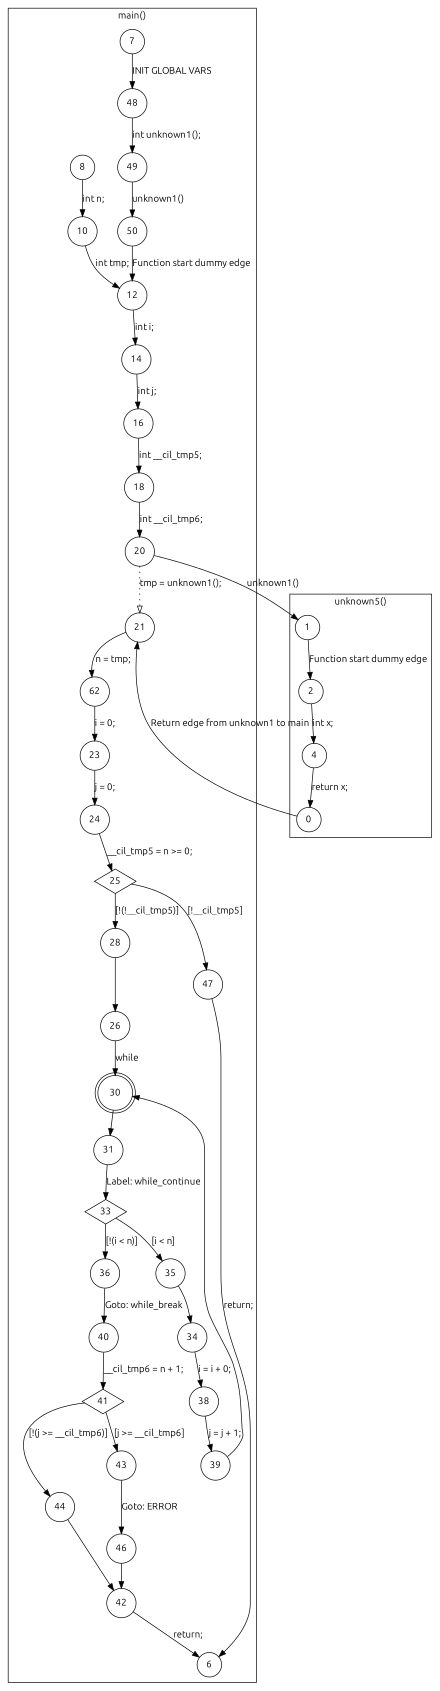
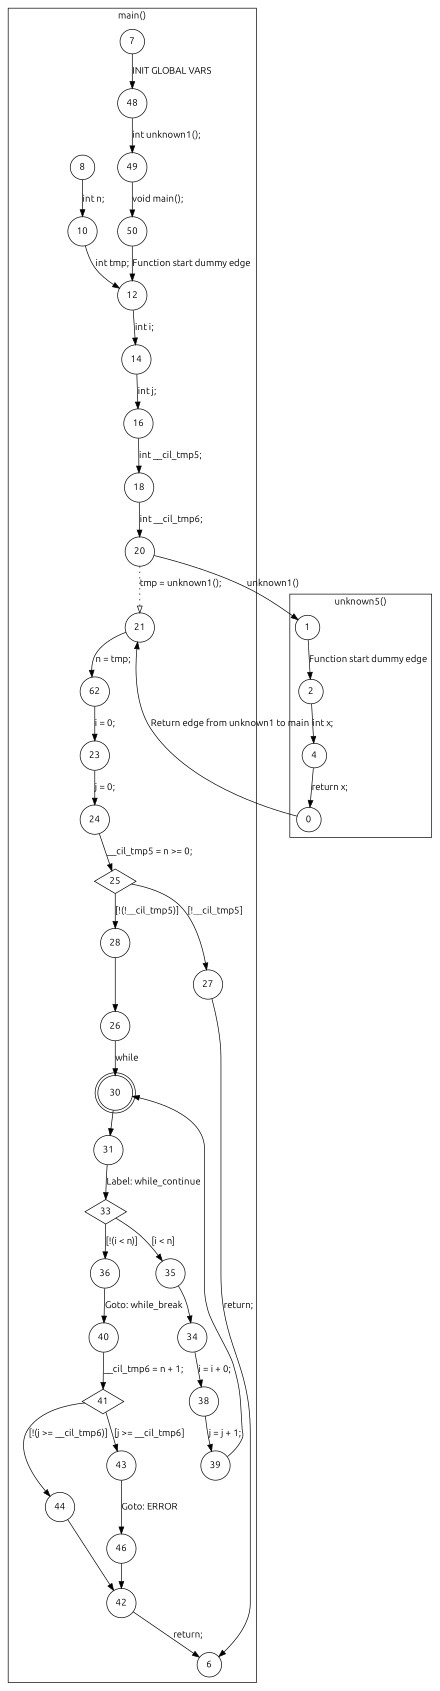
(158, 199) -> (158, 199)
(208, 985) -> (208, 985)
